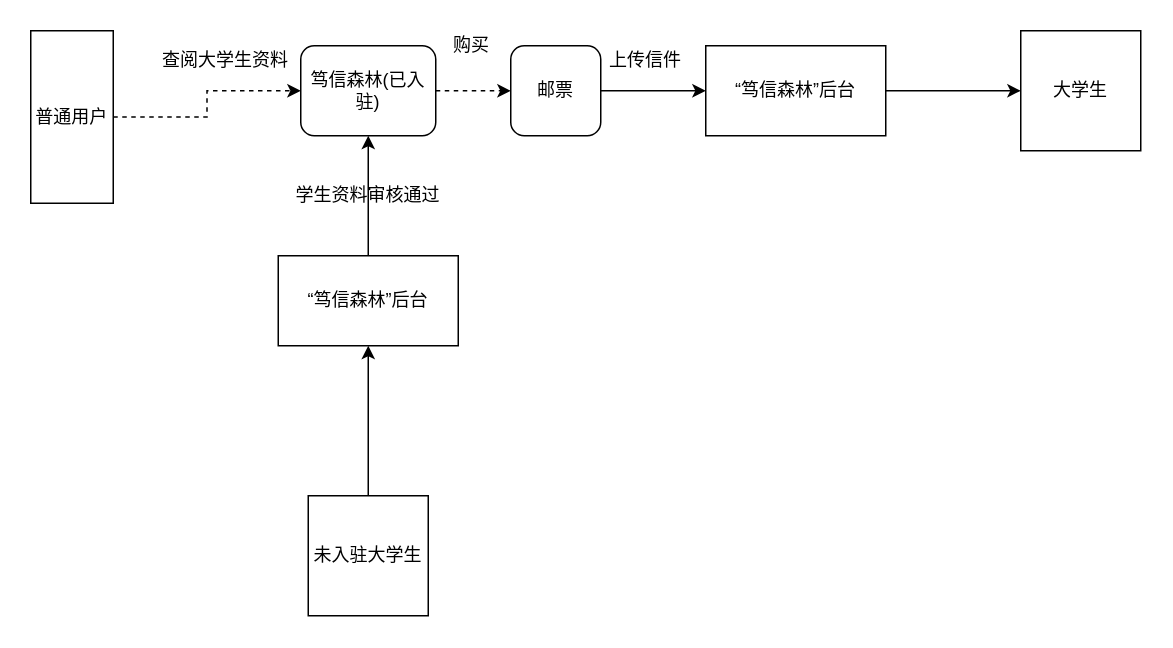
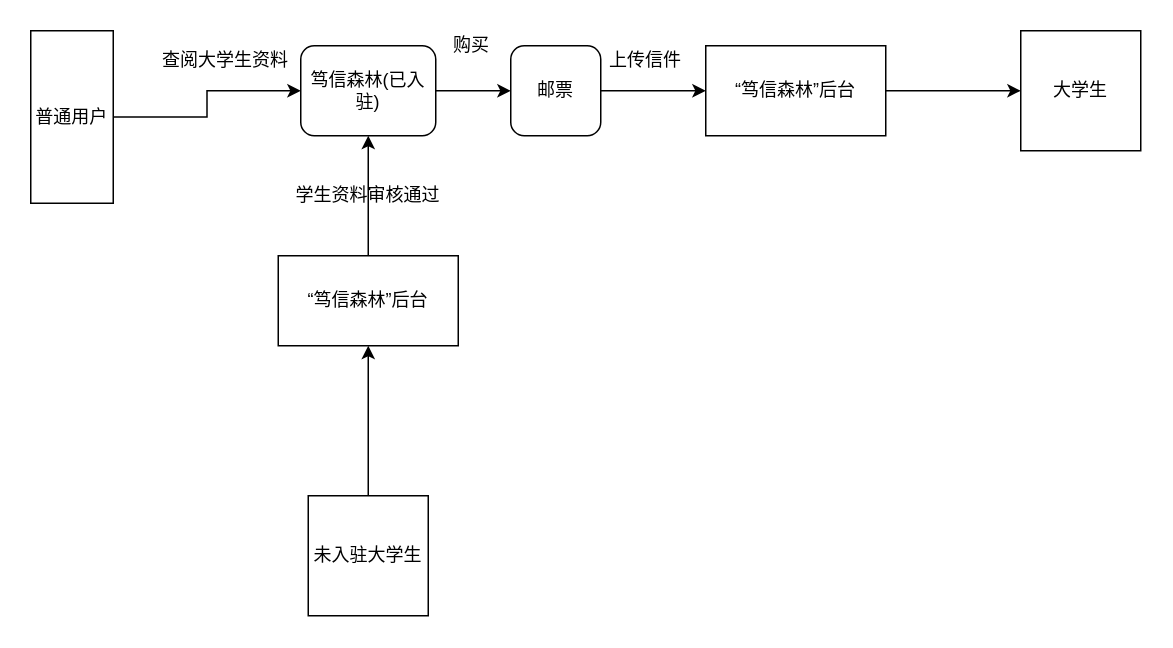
(469, 91) -> (469, 91)
(207, 110) -> (207, 110)
